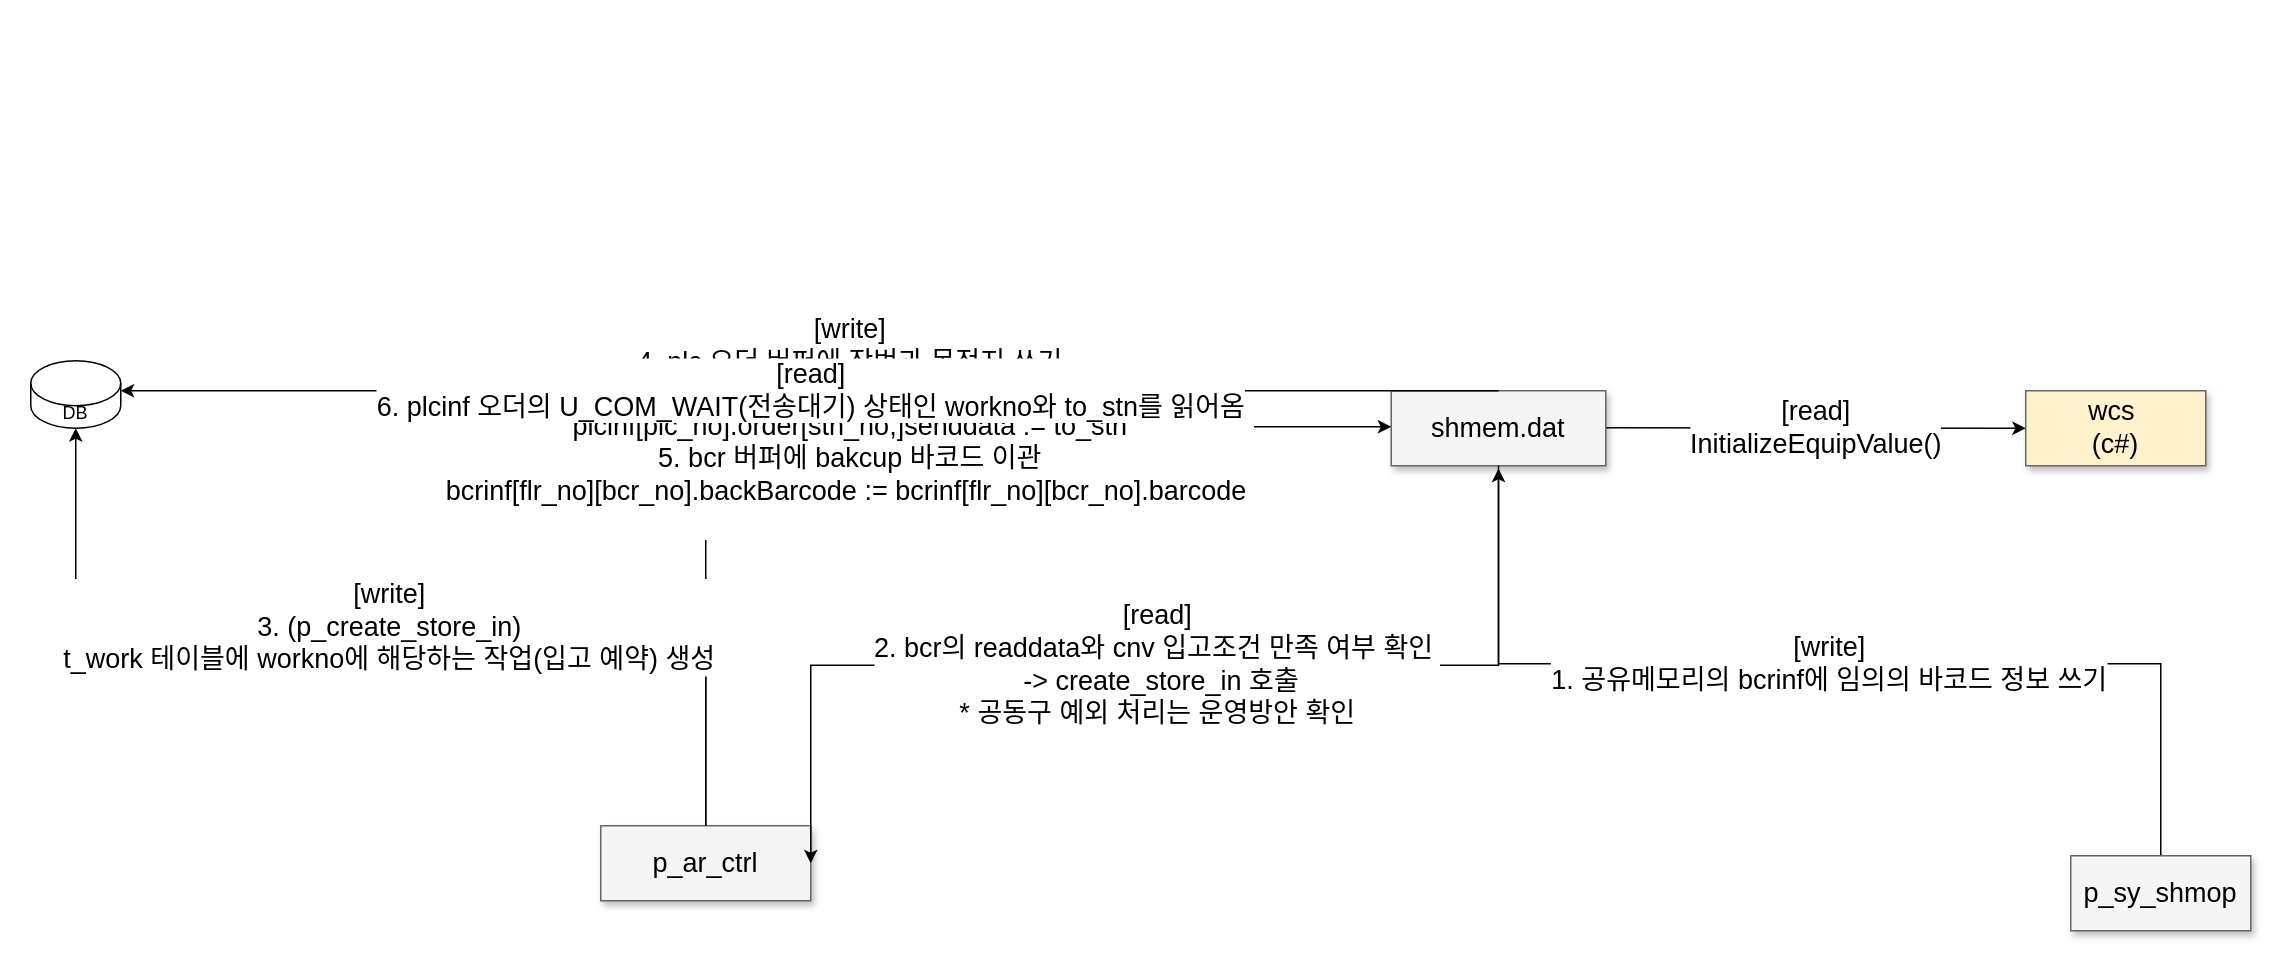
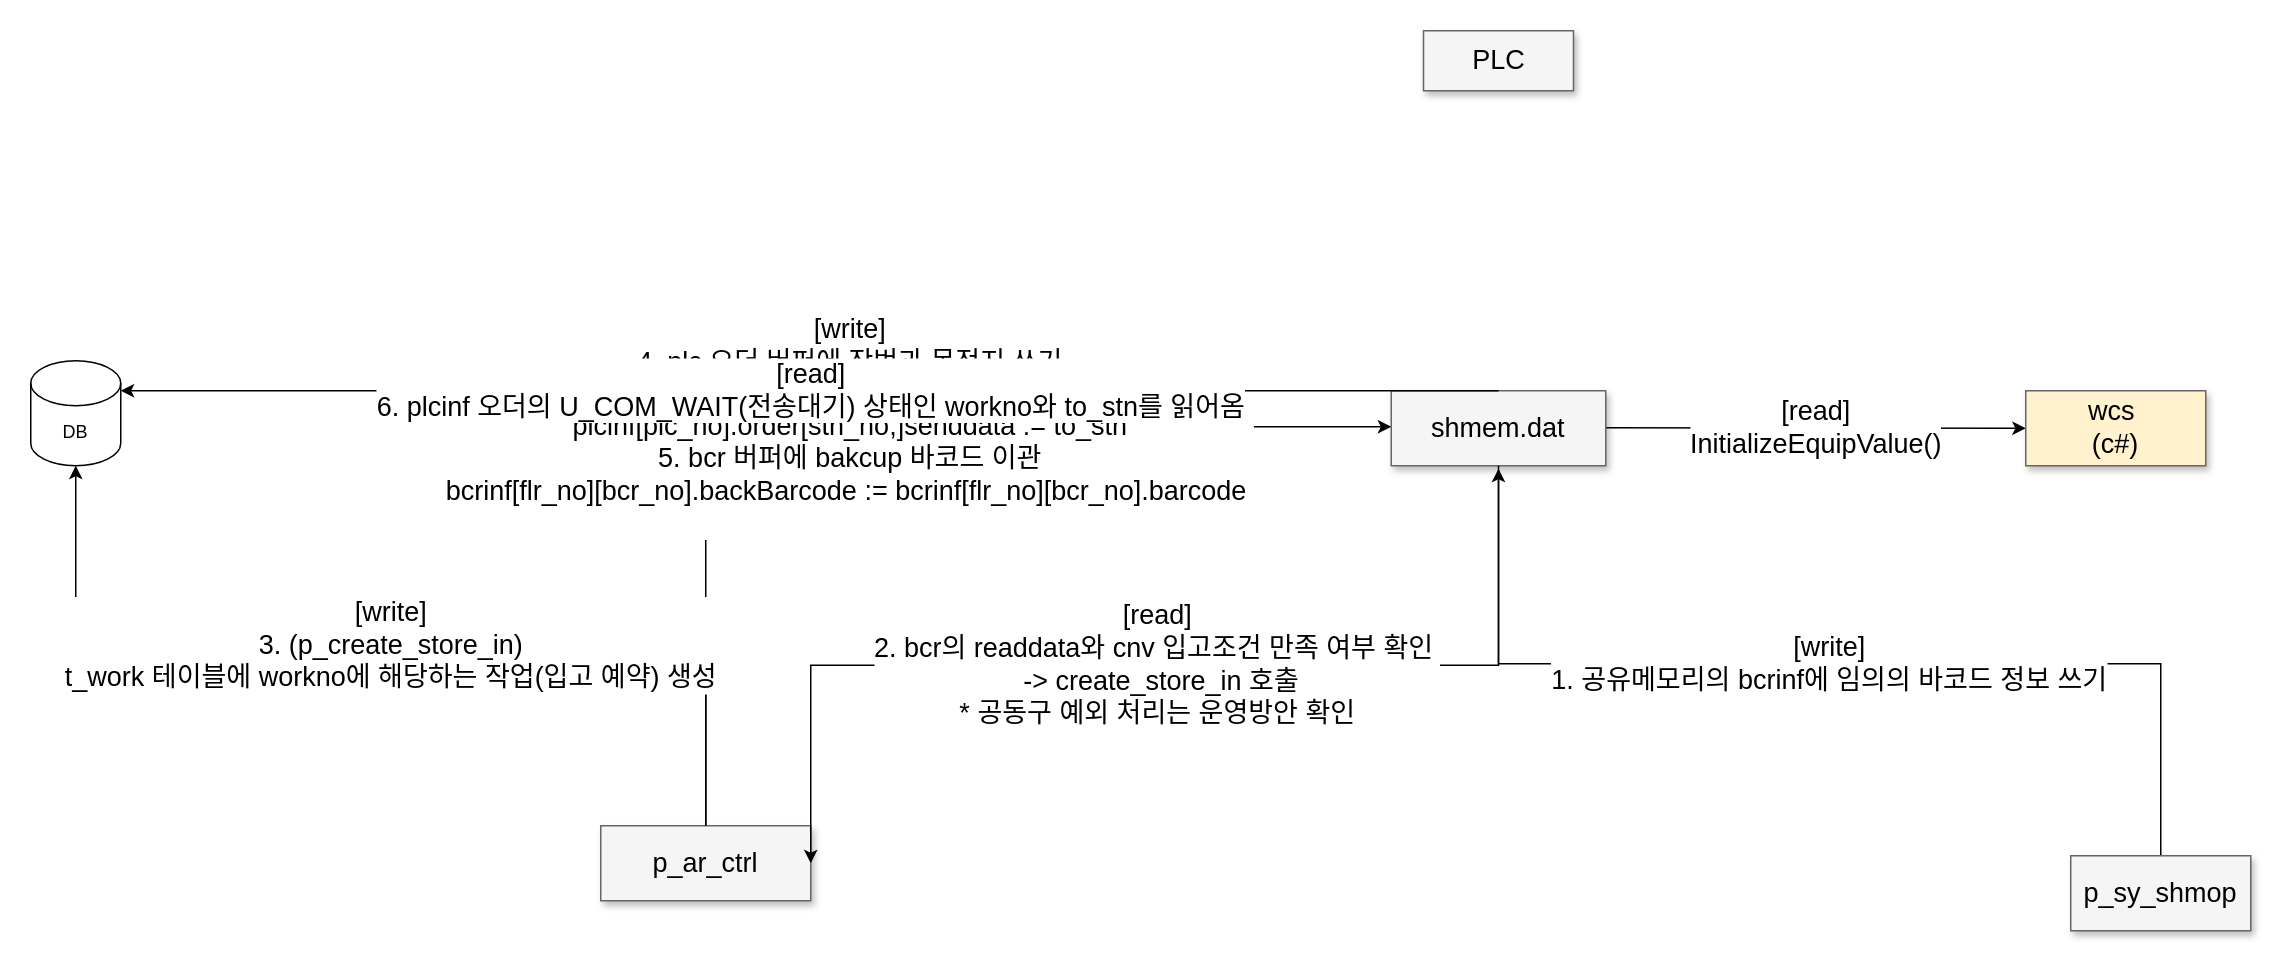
none -> (1499, 61)
(76, 395) -> (76, 413)
